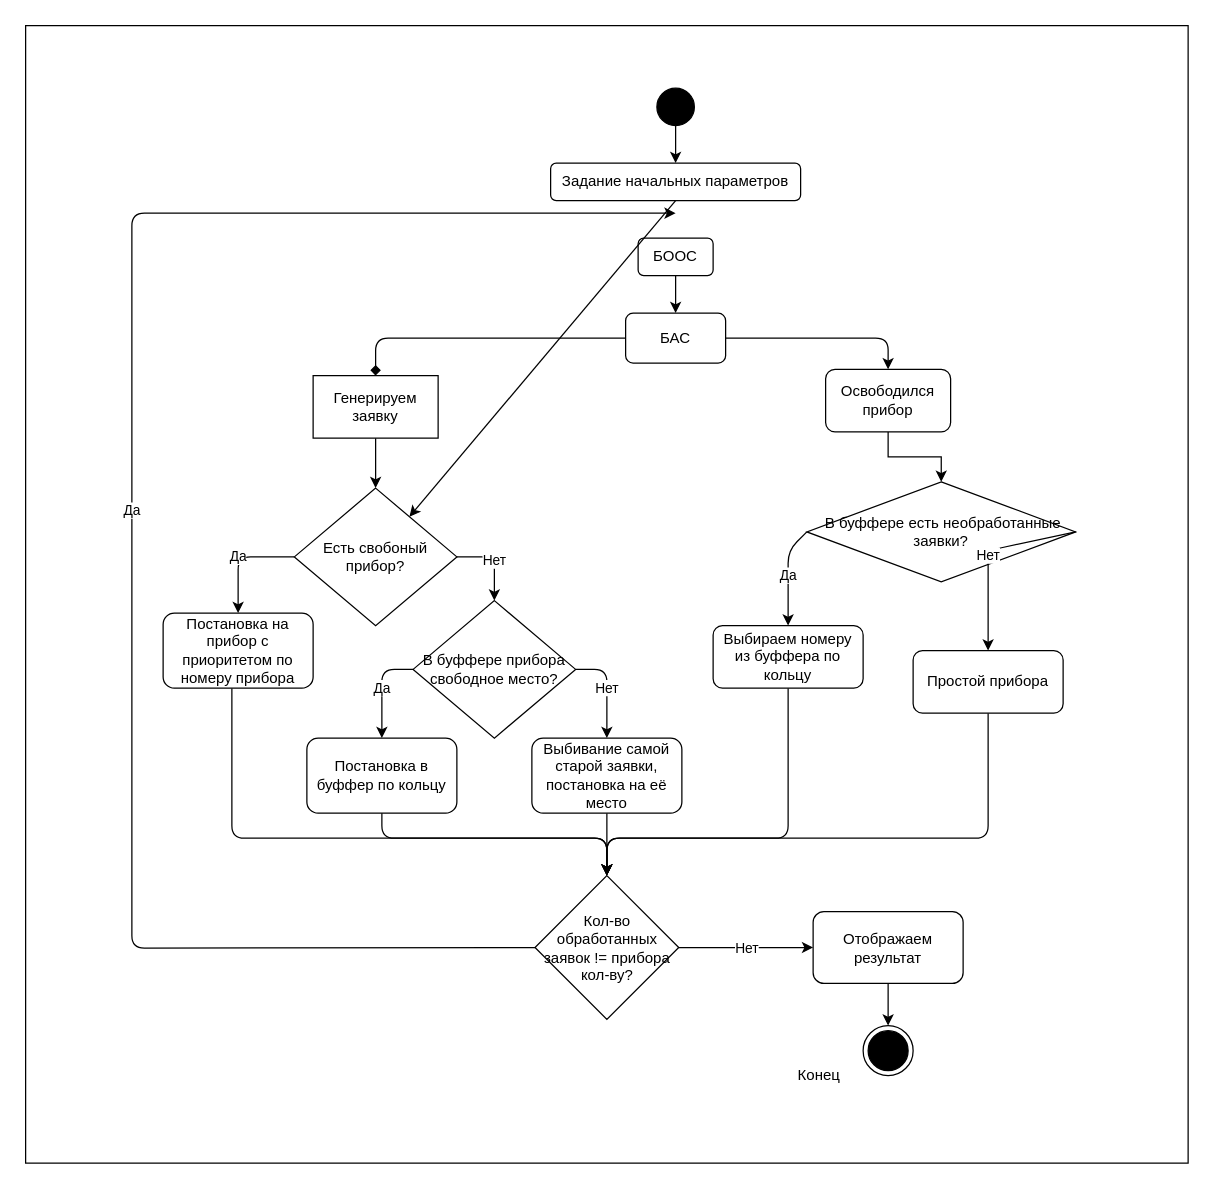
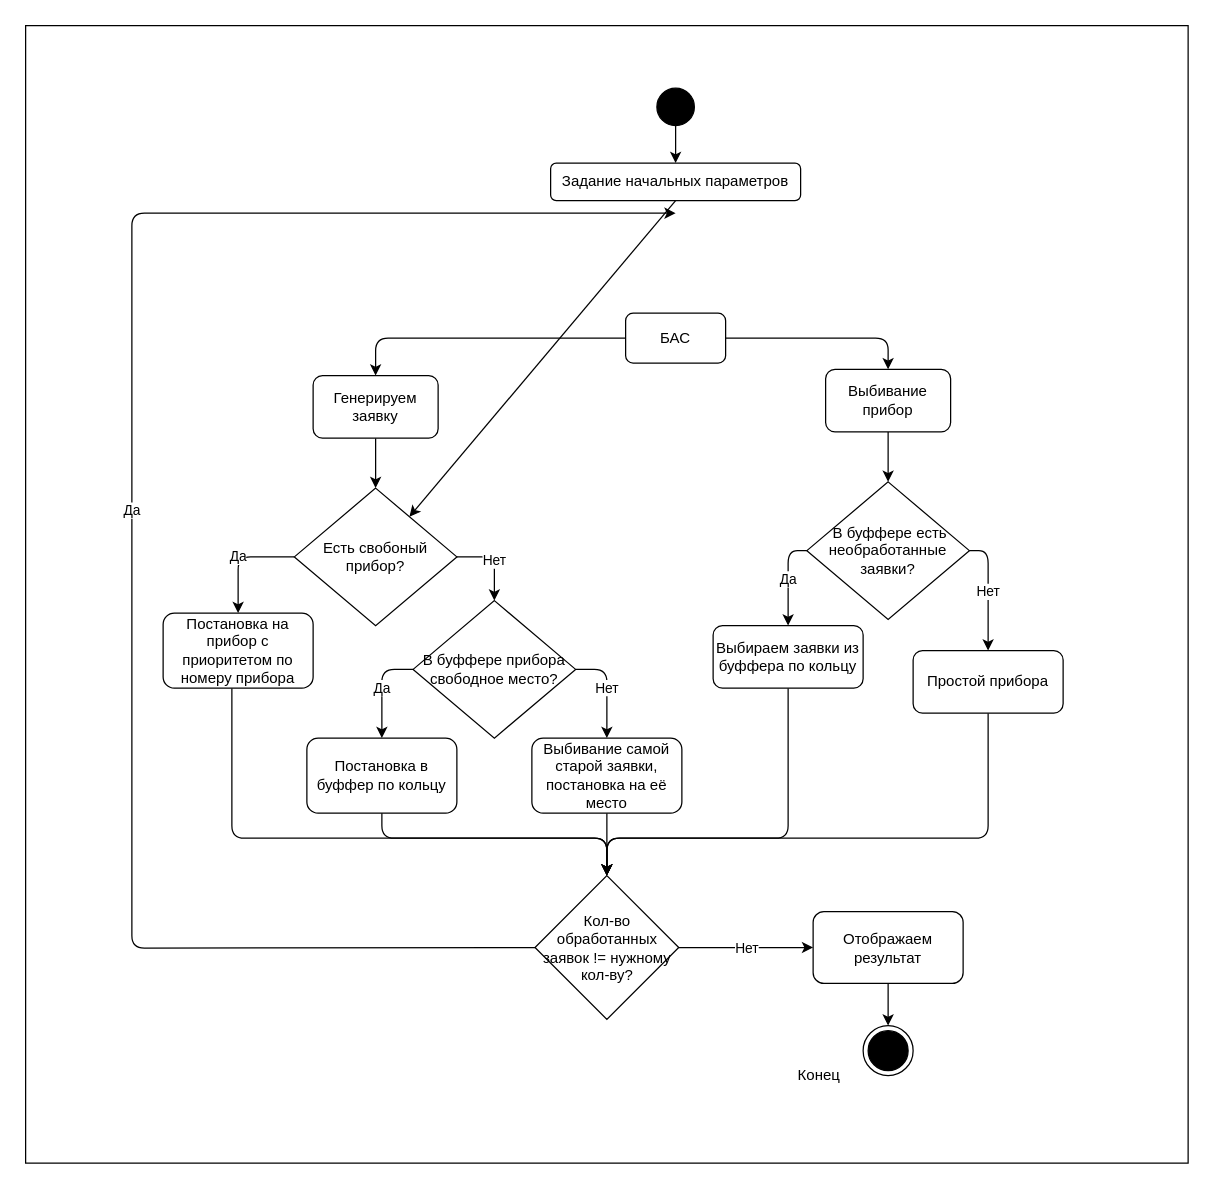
(676, 257) -> none
(676, 290) -> none
(376, 364) -> (376, 365)
(888, 401) -> (888, 401)
(376, 407) -> (376, 407)
(941, 532) -> (888, 551)
(788, 657) -> (788, 657)
(608, 948) -> (608, 948)
